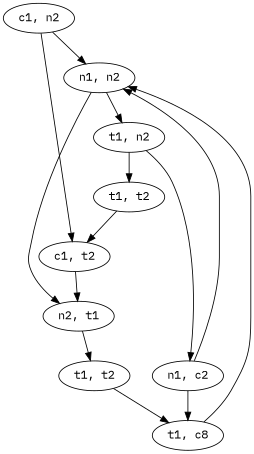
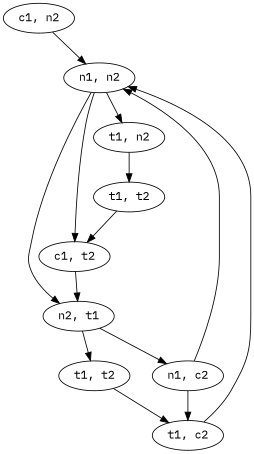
(56, 133) -> (80, 162)
(190, 246) -> (129, 344)
(188, 435) -> (188, 435)
